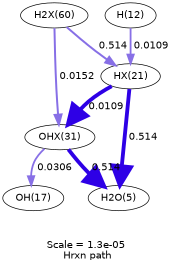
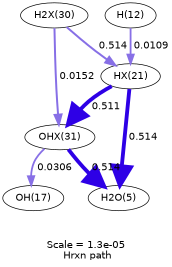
(54, 15) -> (54, 15)
(105, 107) -> (105, 107)
